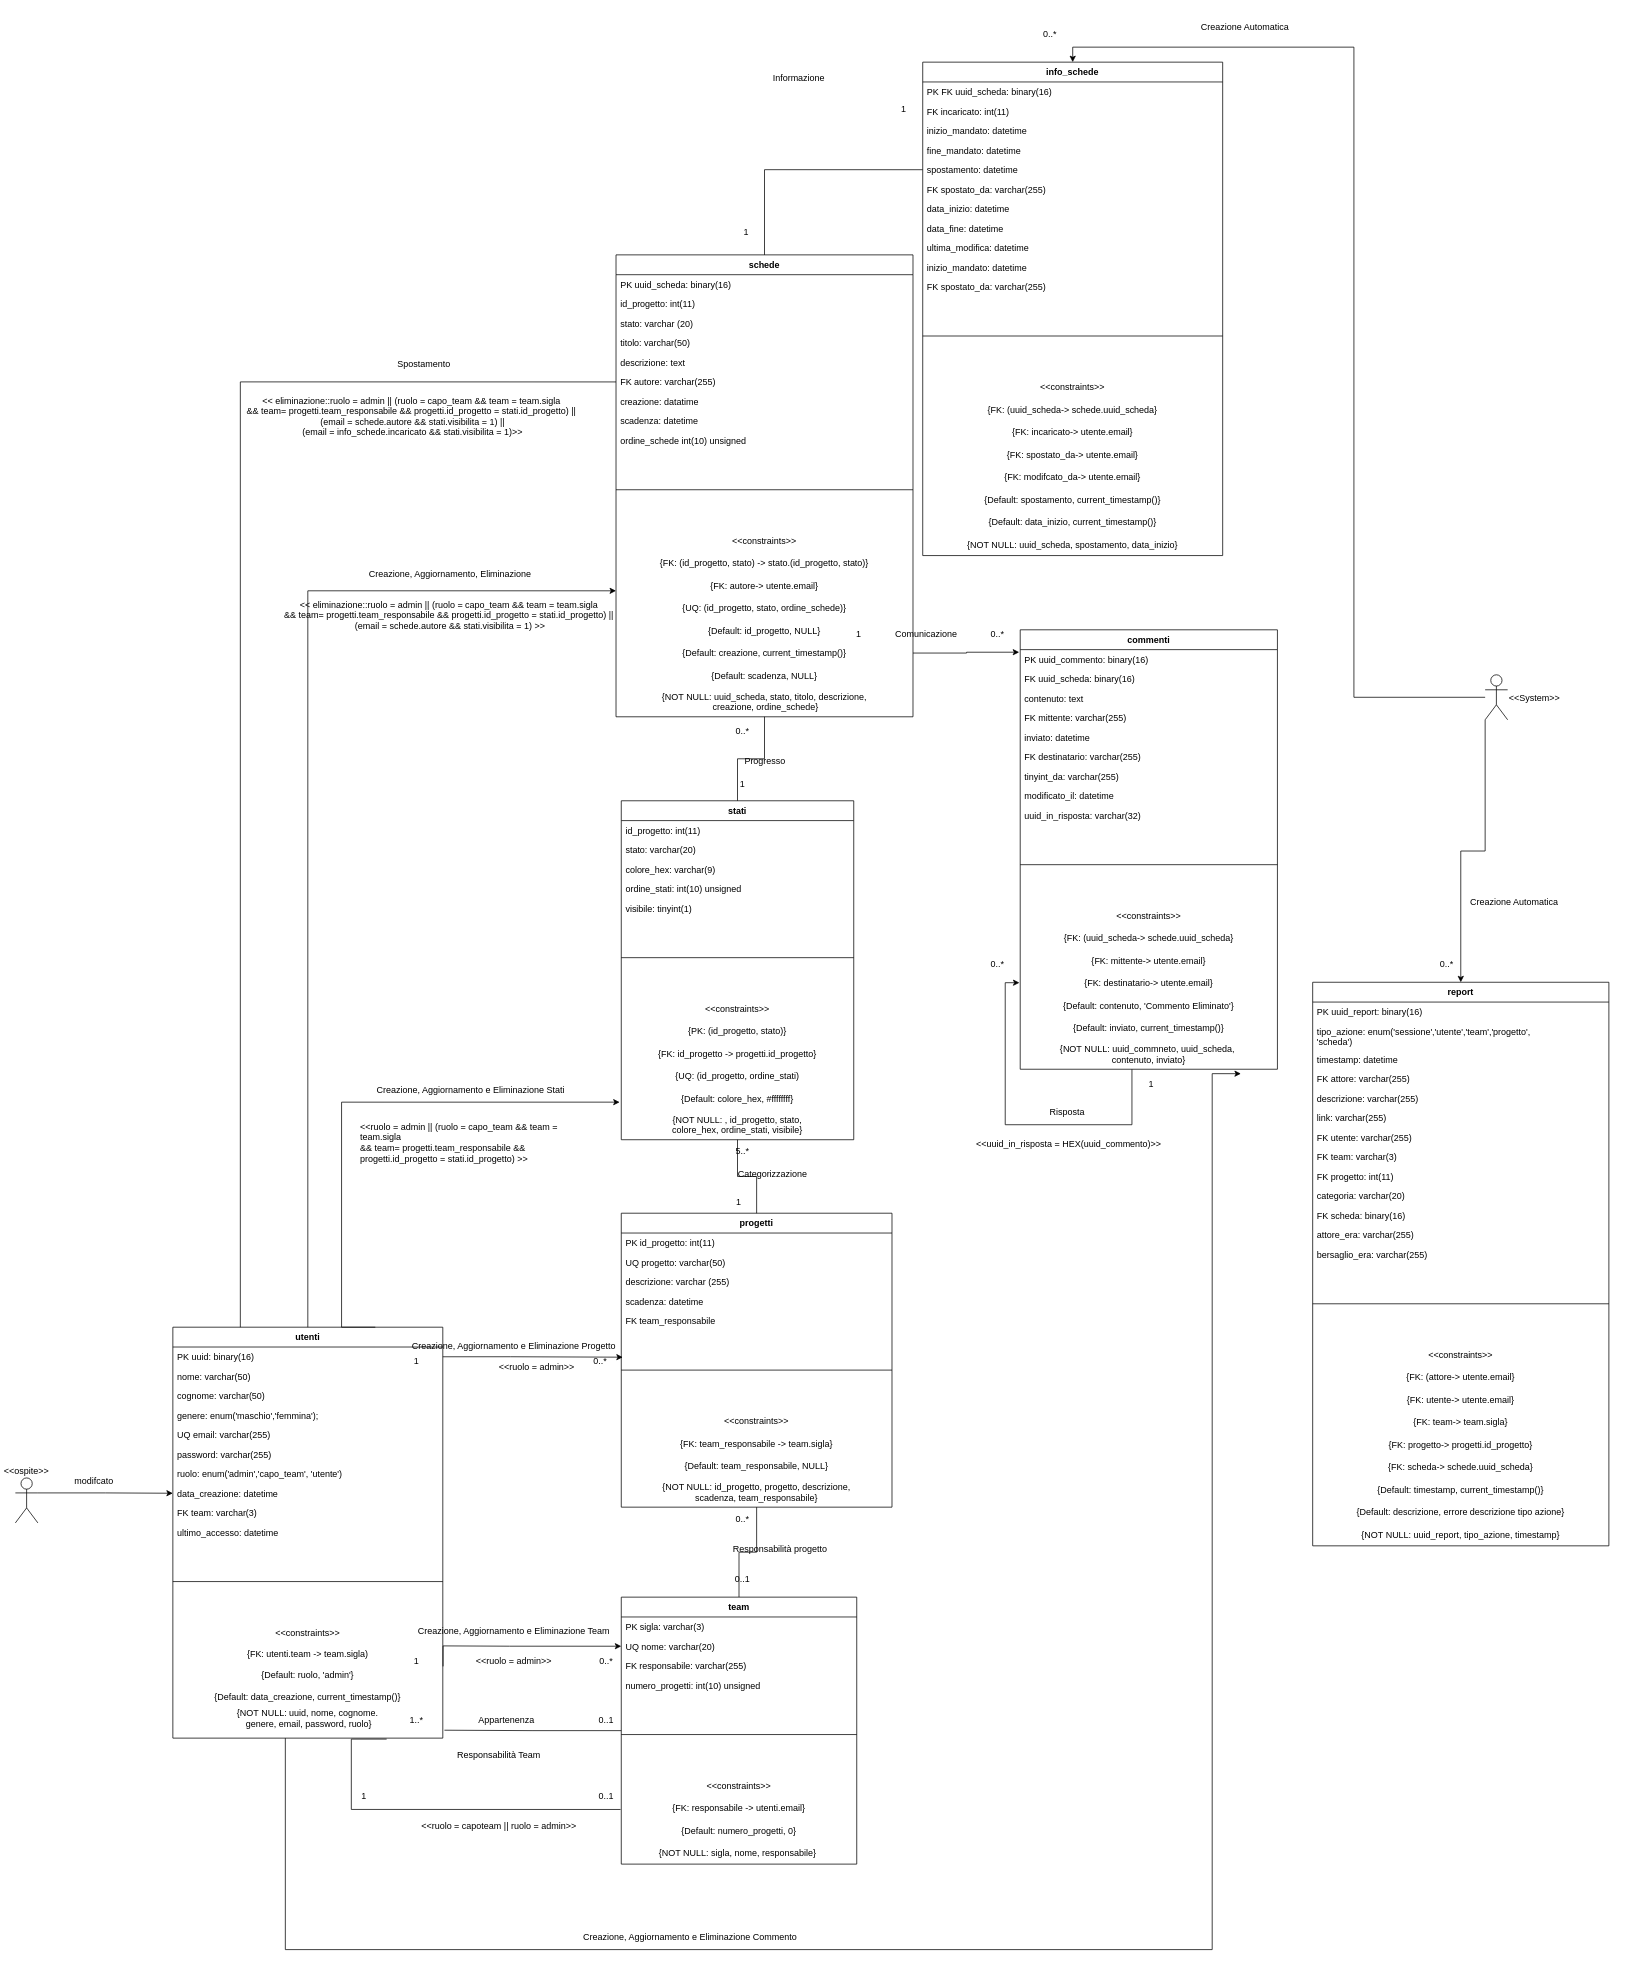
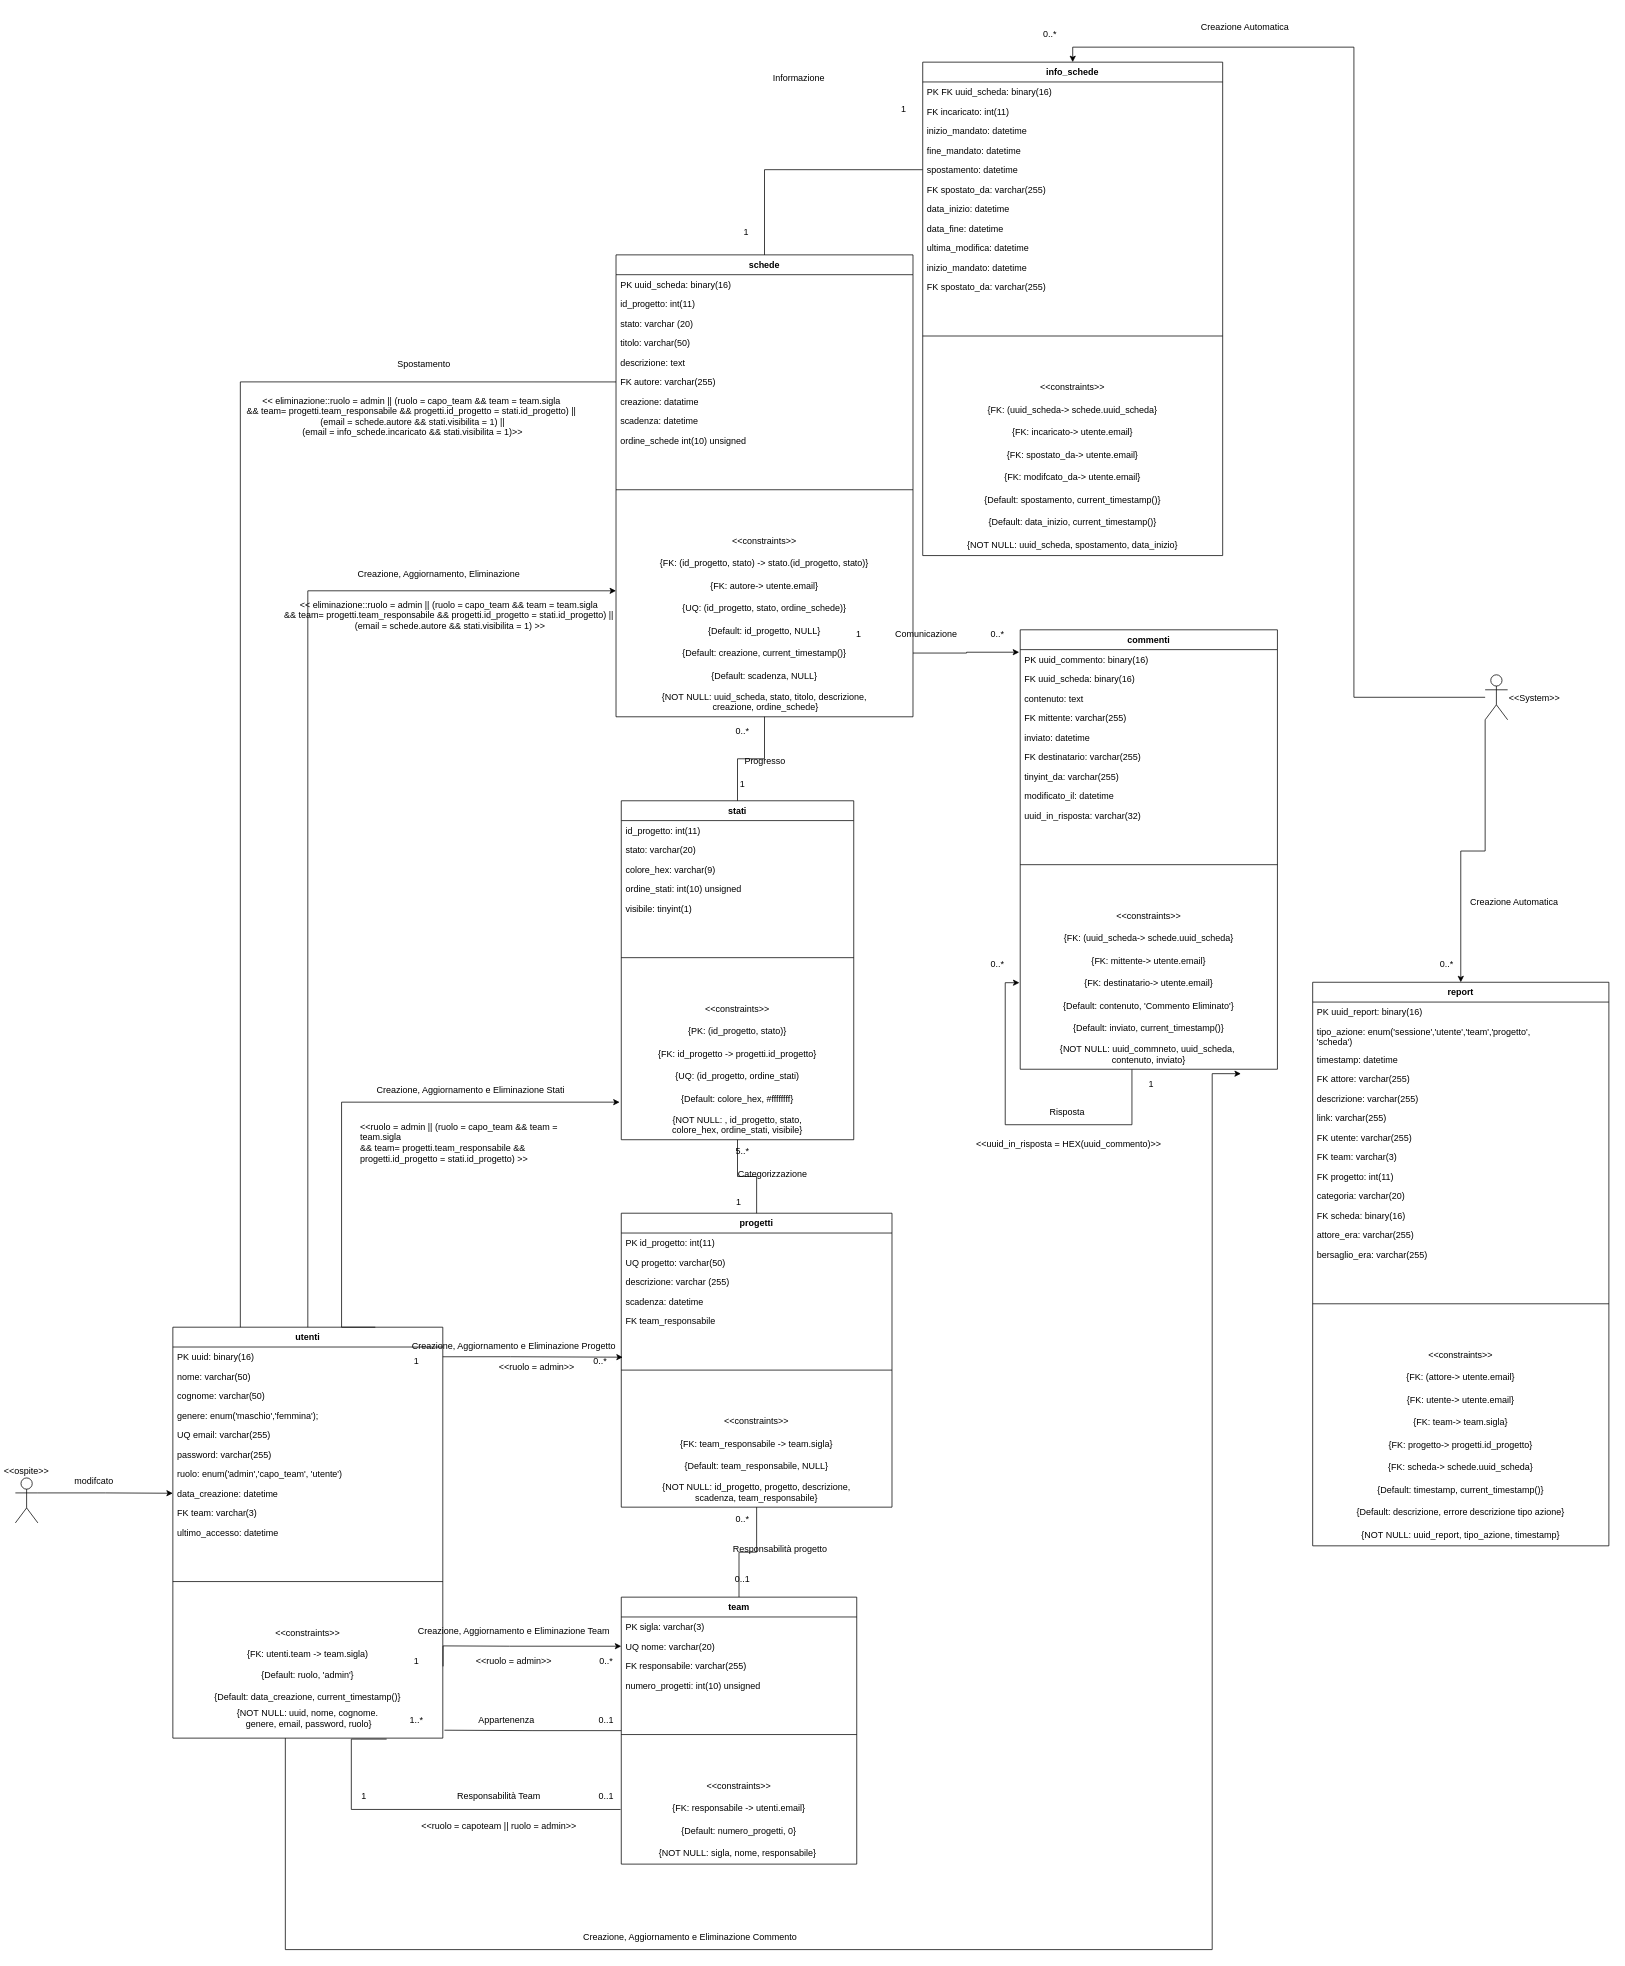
(450, 573) -> (439, 573)
(499, 1755) -> (499, 1796)
